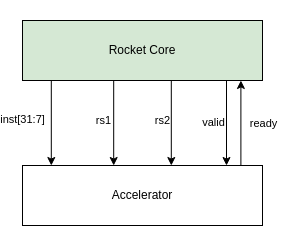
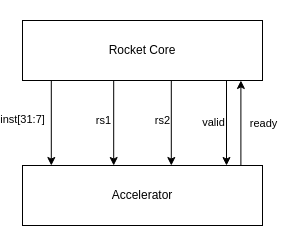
(143, 51) -> (143, 51)
